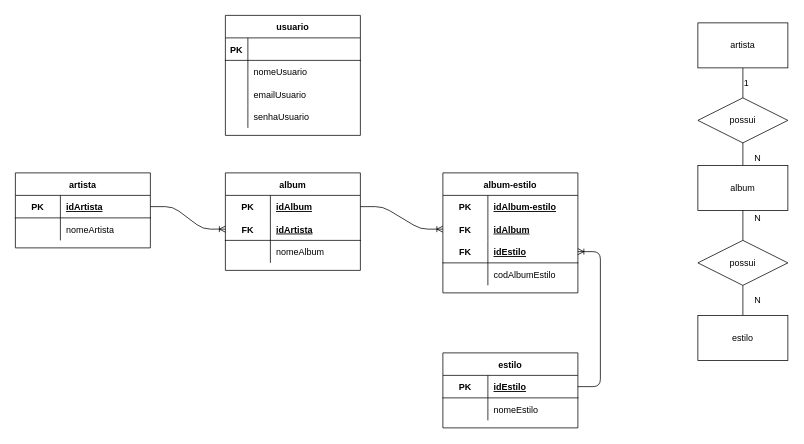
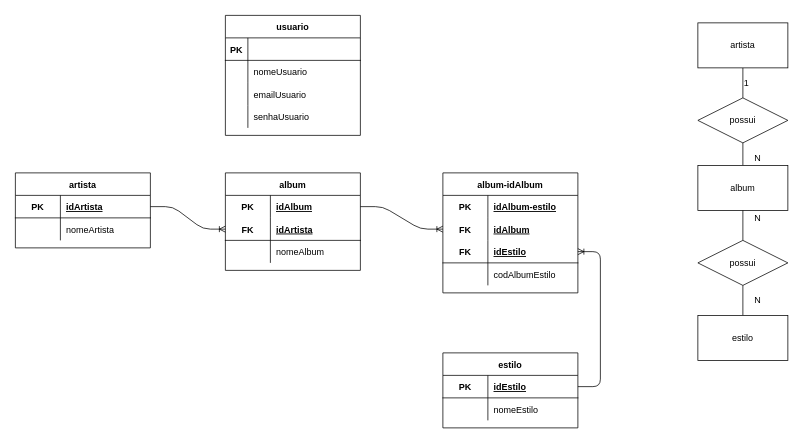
(510, 185) -> (510, 185)
